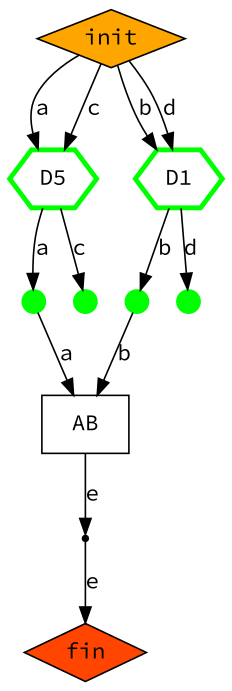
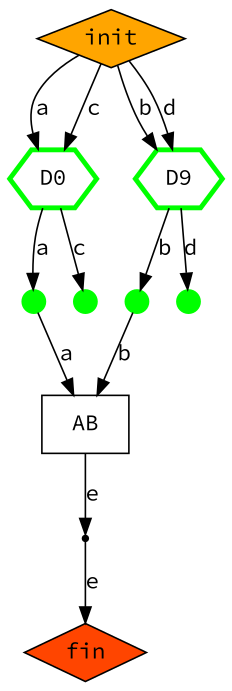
(53, 179) -> (53, 179)
(179, 179) -> (179, 179)
